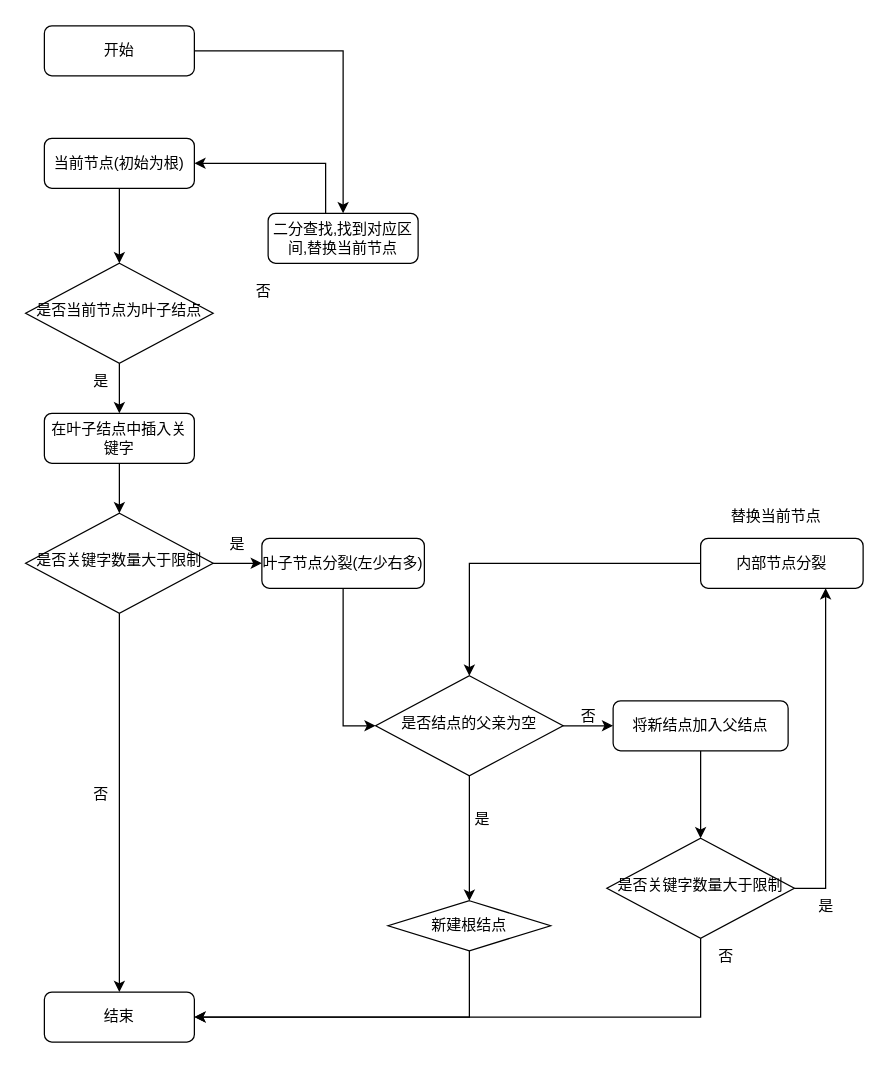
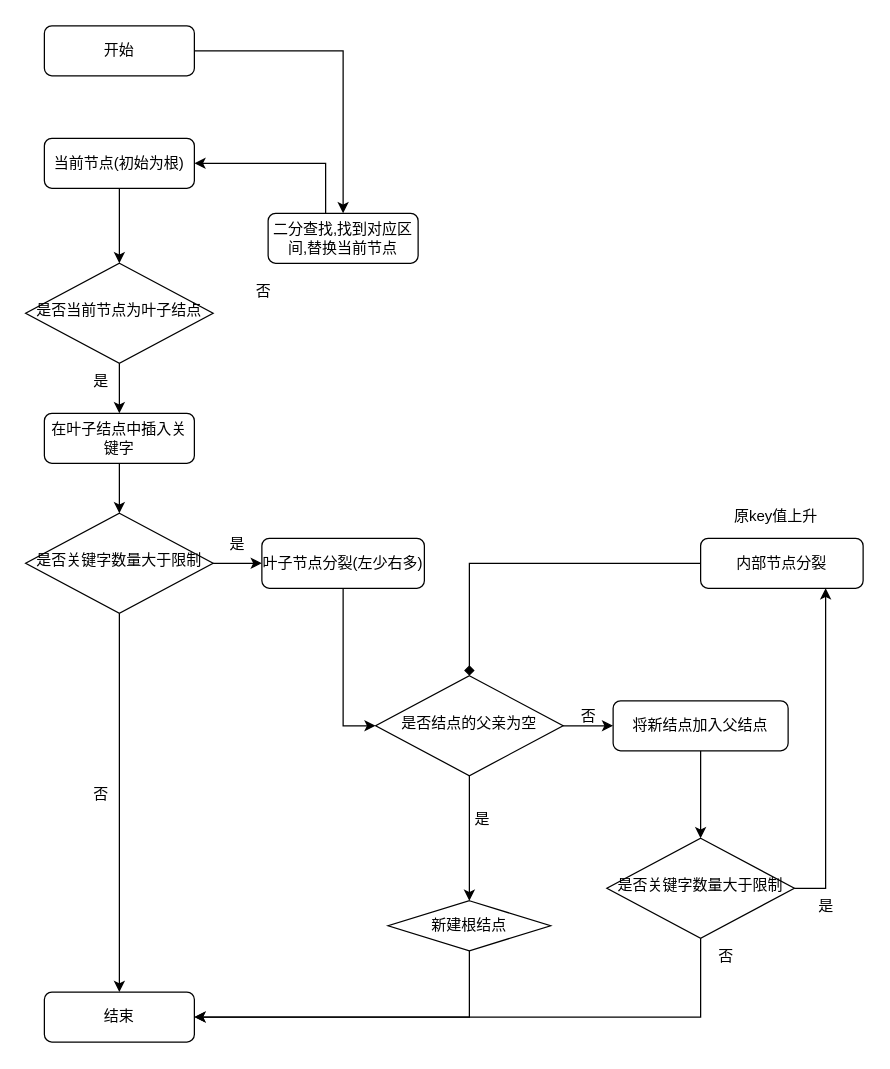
(776, 517) -> (776, 517)
(469, 666) -> (469, 665)
